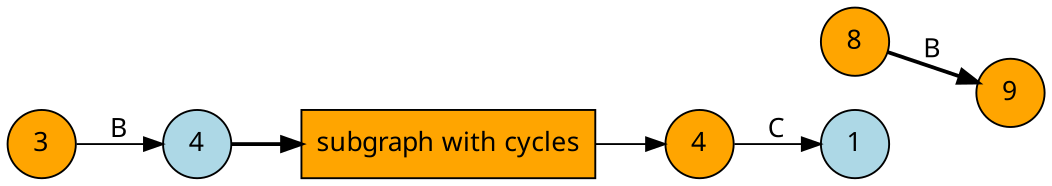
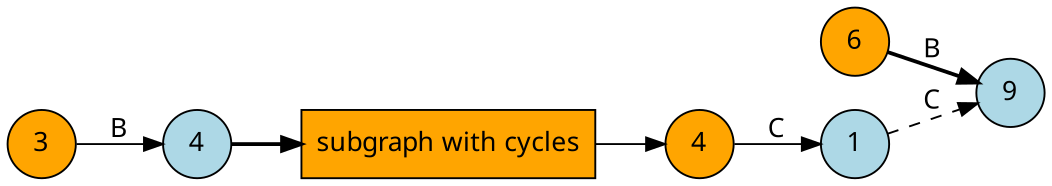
(855, 42) -> (855, 42)
(1010, 93) -> (1010, 93)
none -> (923, 122)
